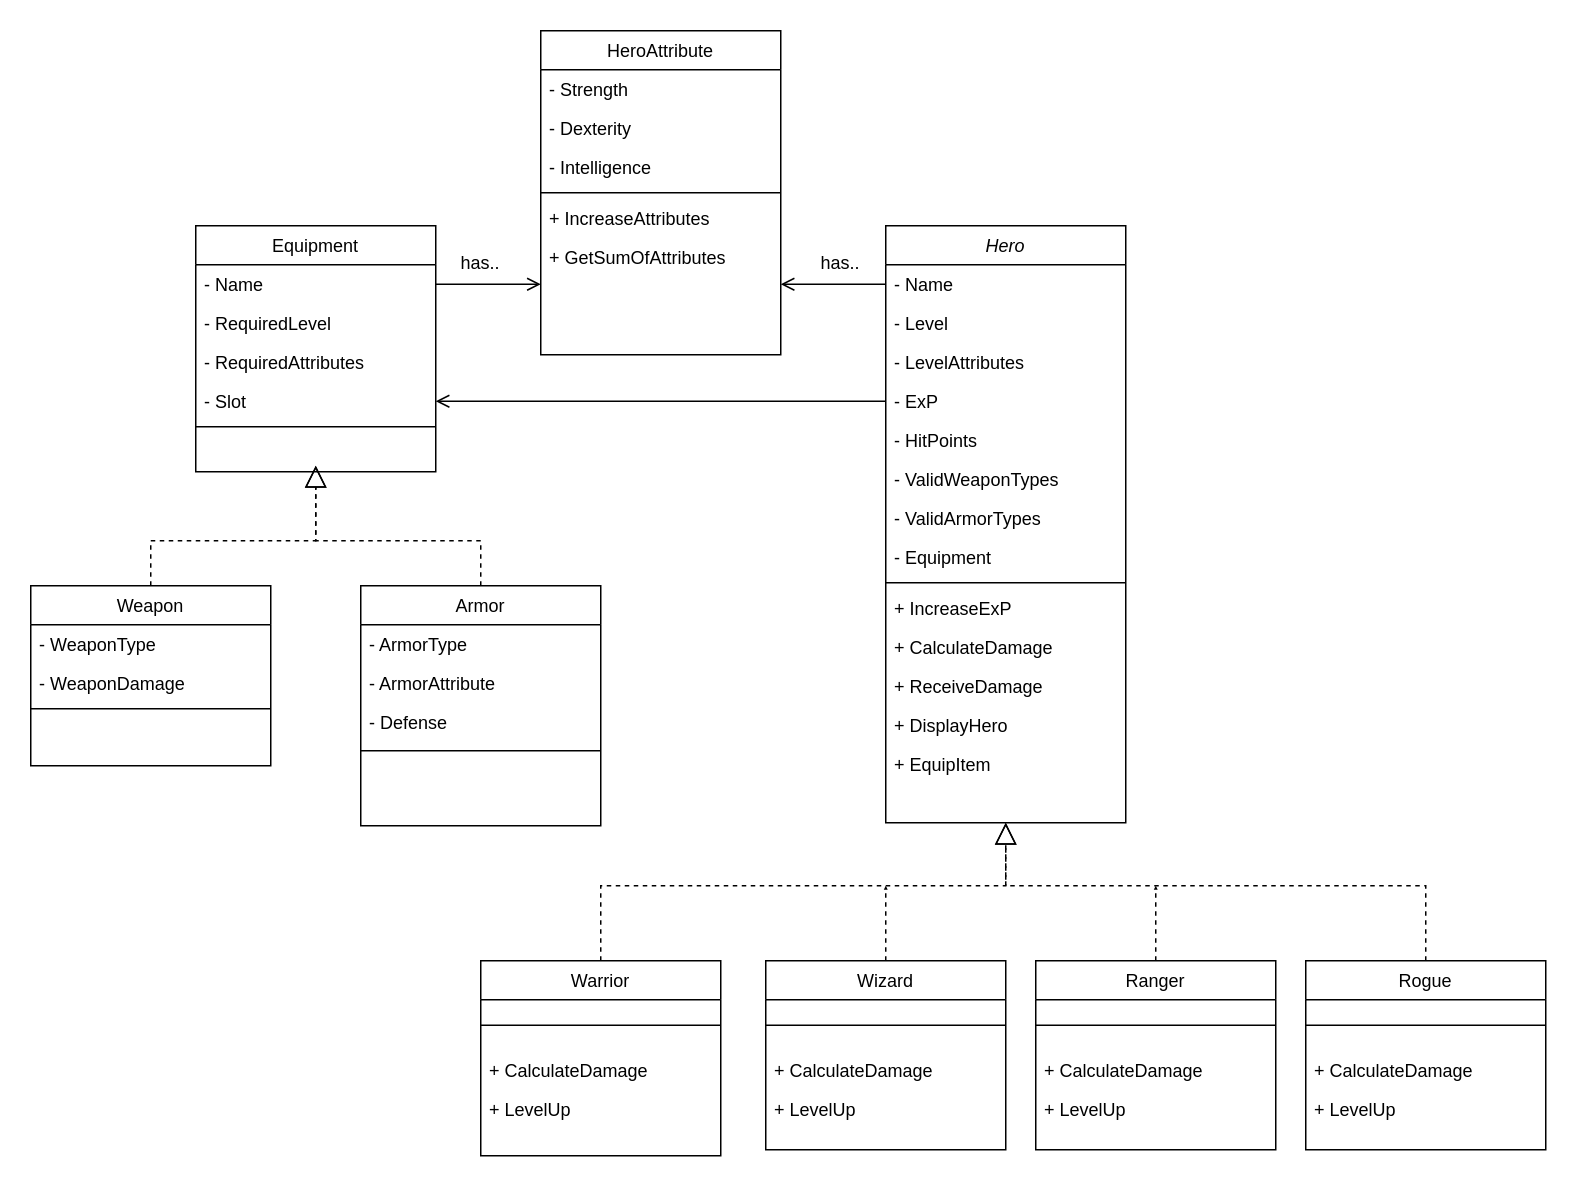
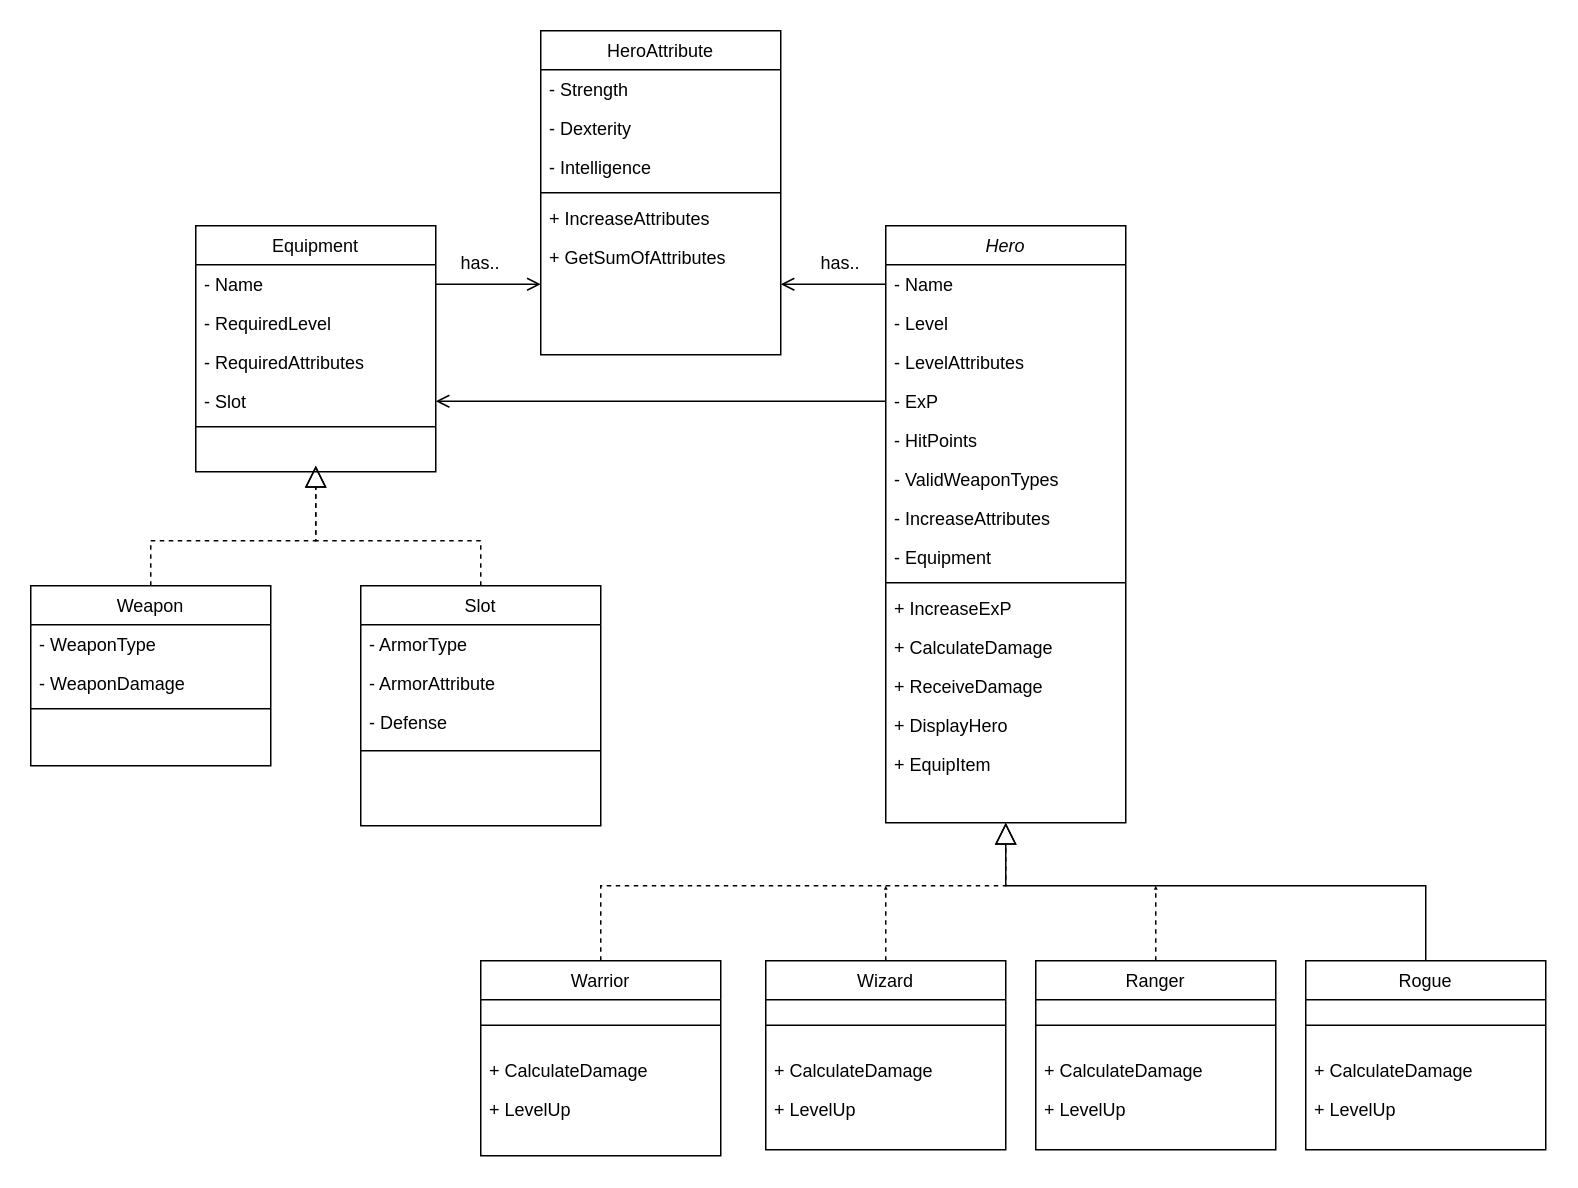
(973, 519) -> (990, 519)
(480, 606) -> (480, 606)
(1252, 886) -> (1252, 886)
